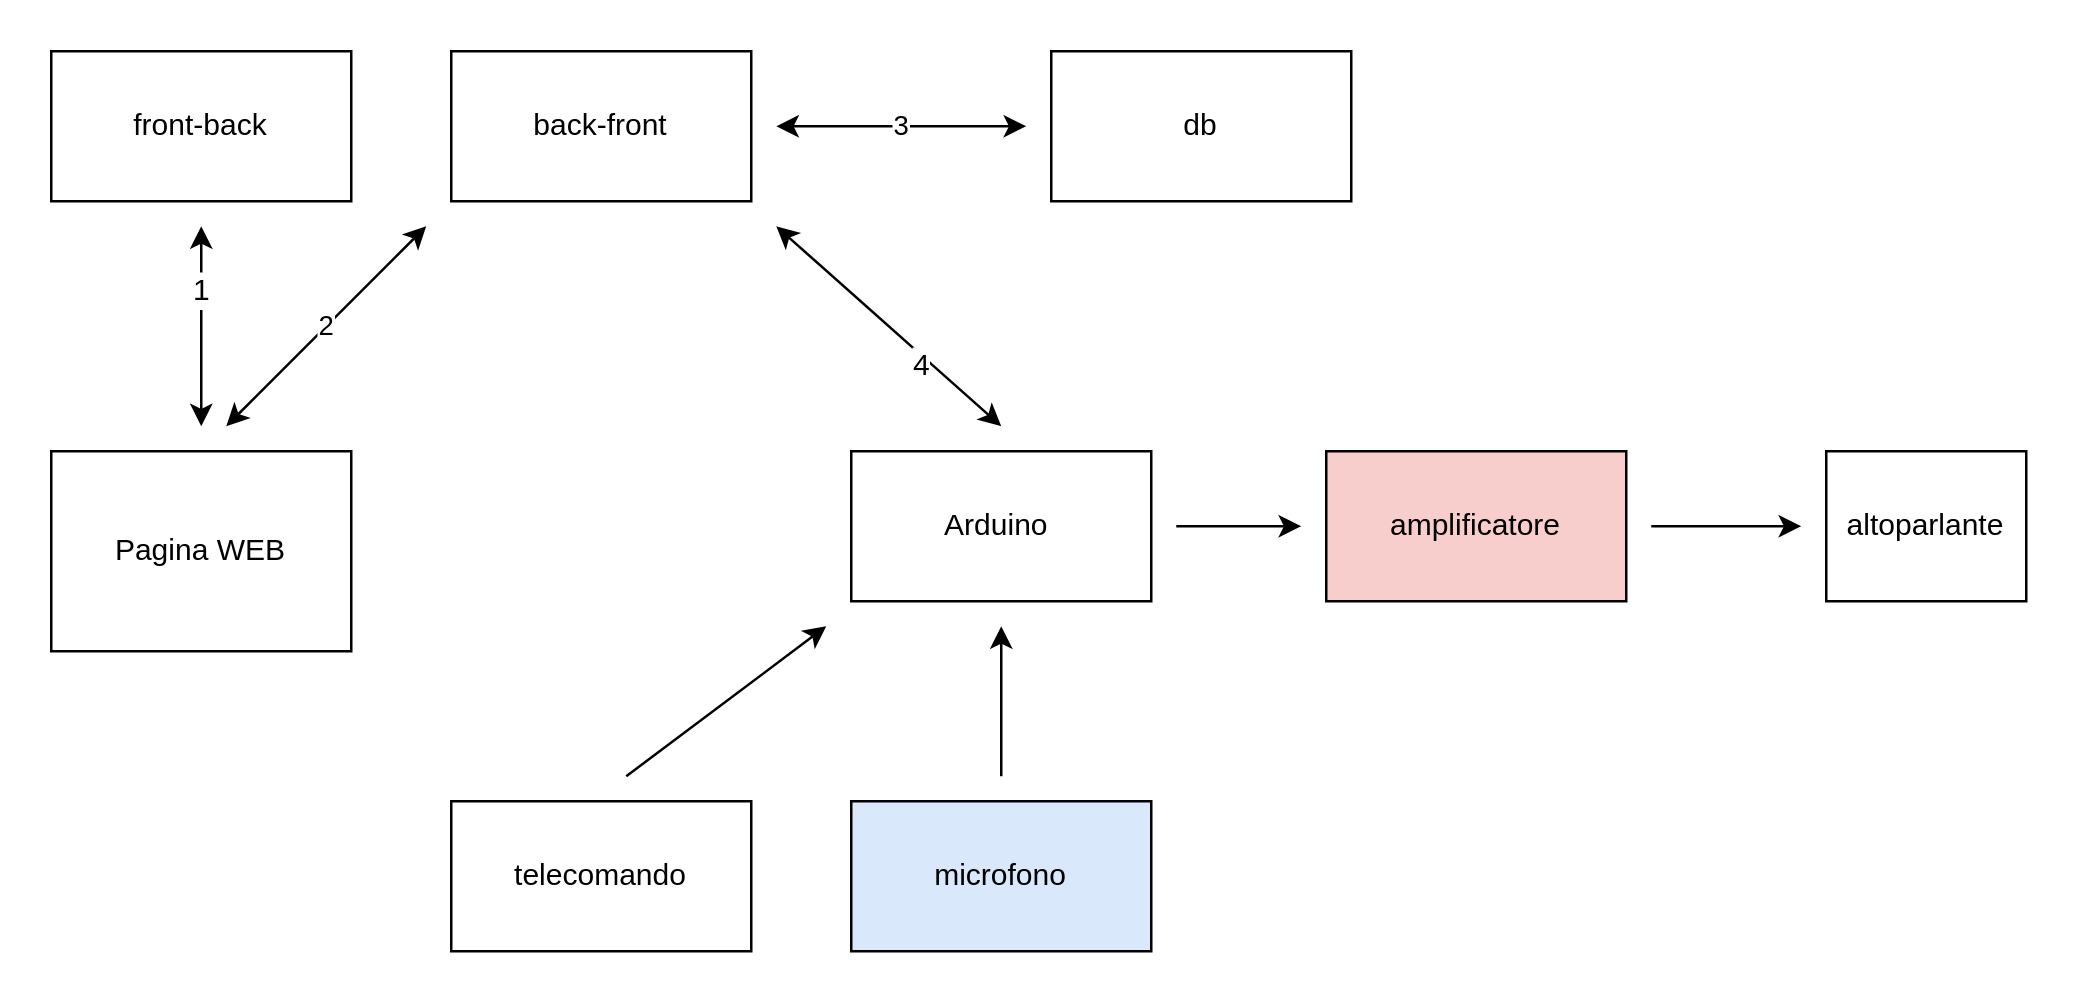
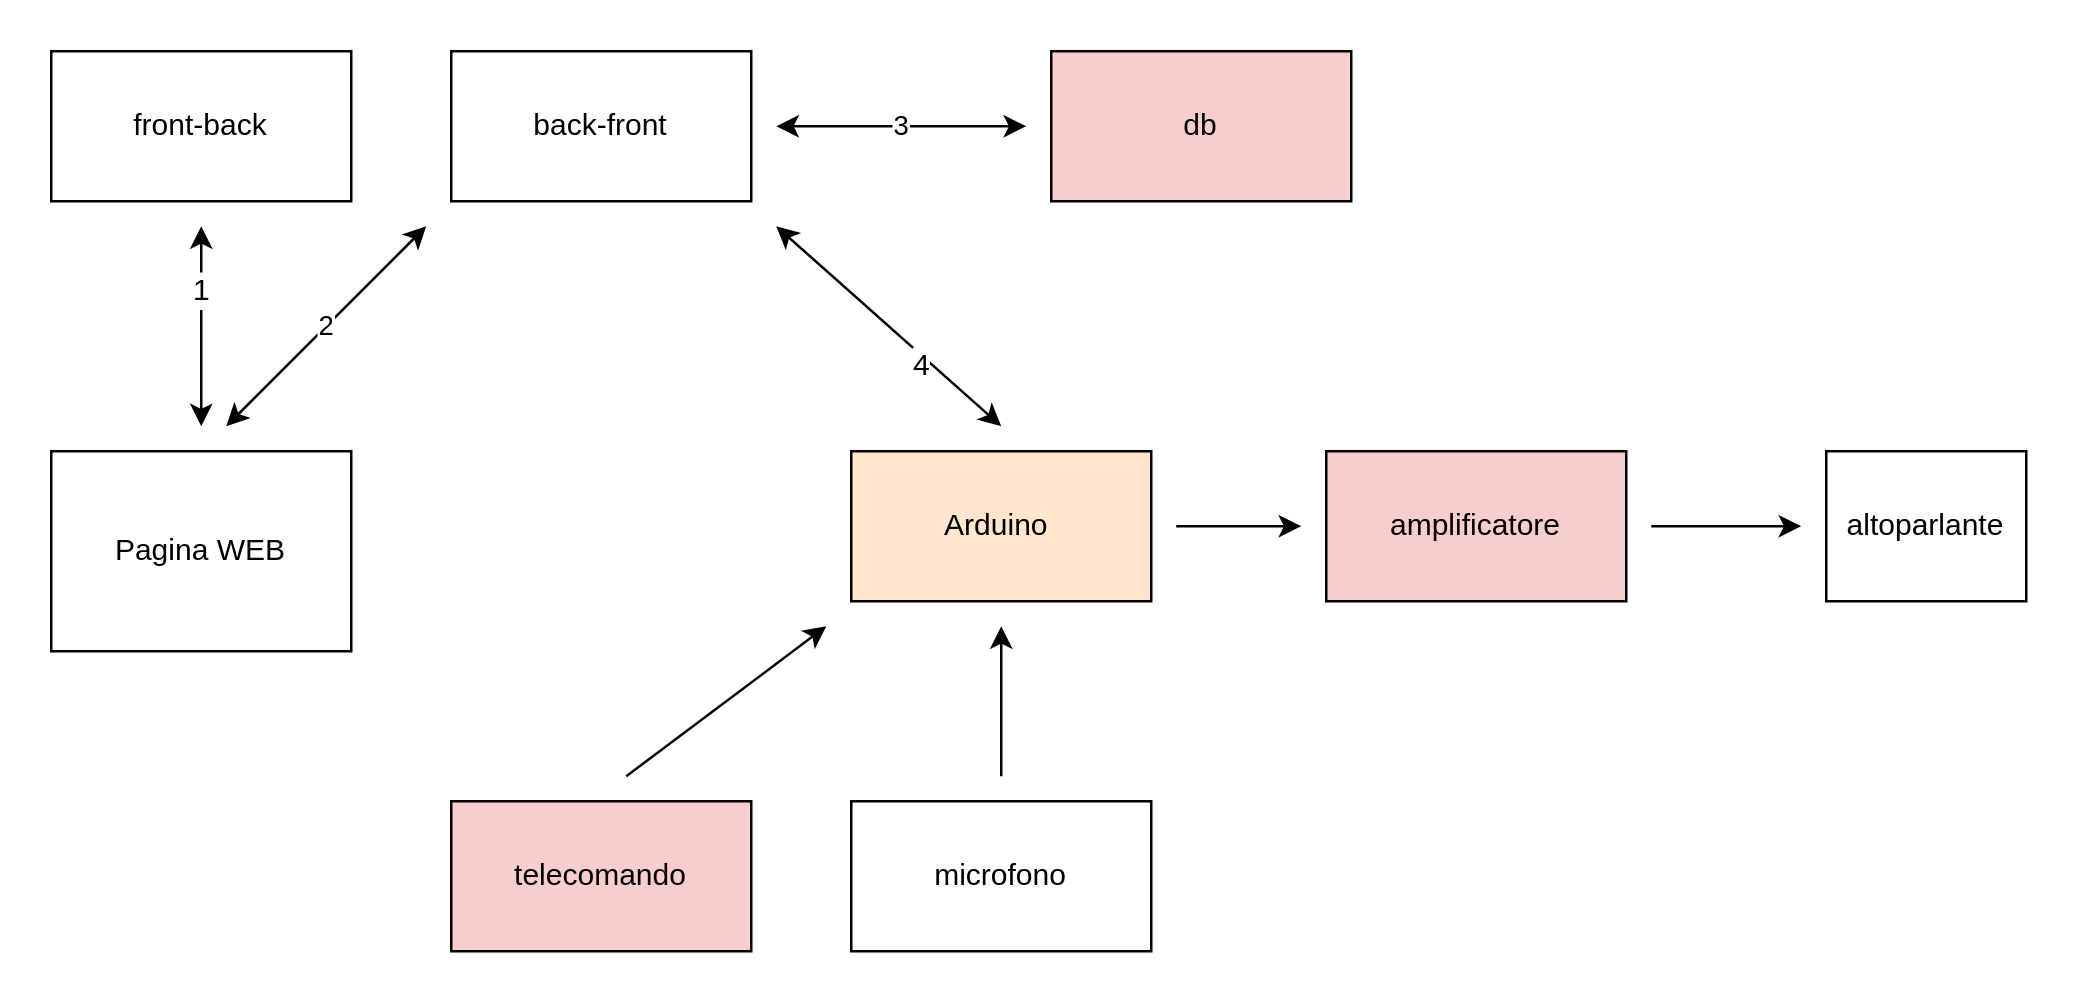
(1201, 126) -> (1201, 126)
(1001, 526) -> (1001, 526)
(601, 876) -> (601, 876)
(1001, 876) -> (1001, 876)
